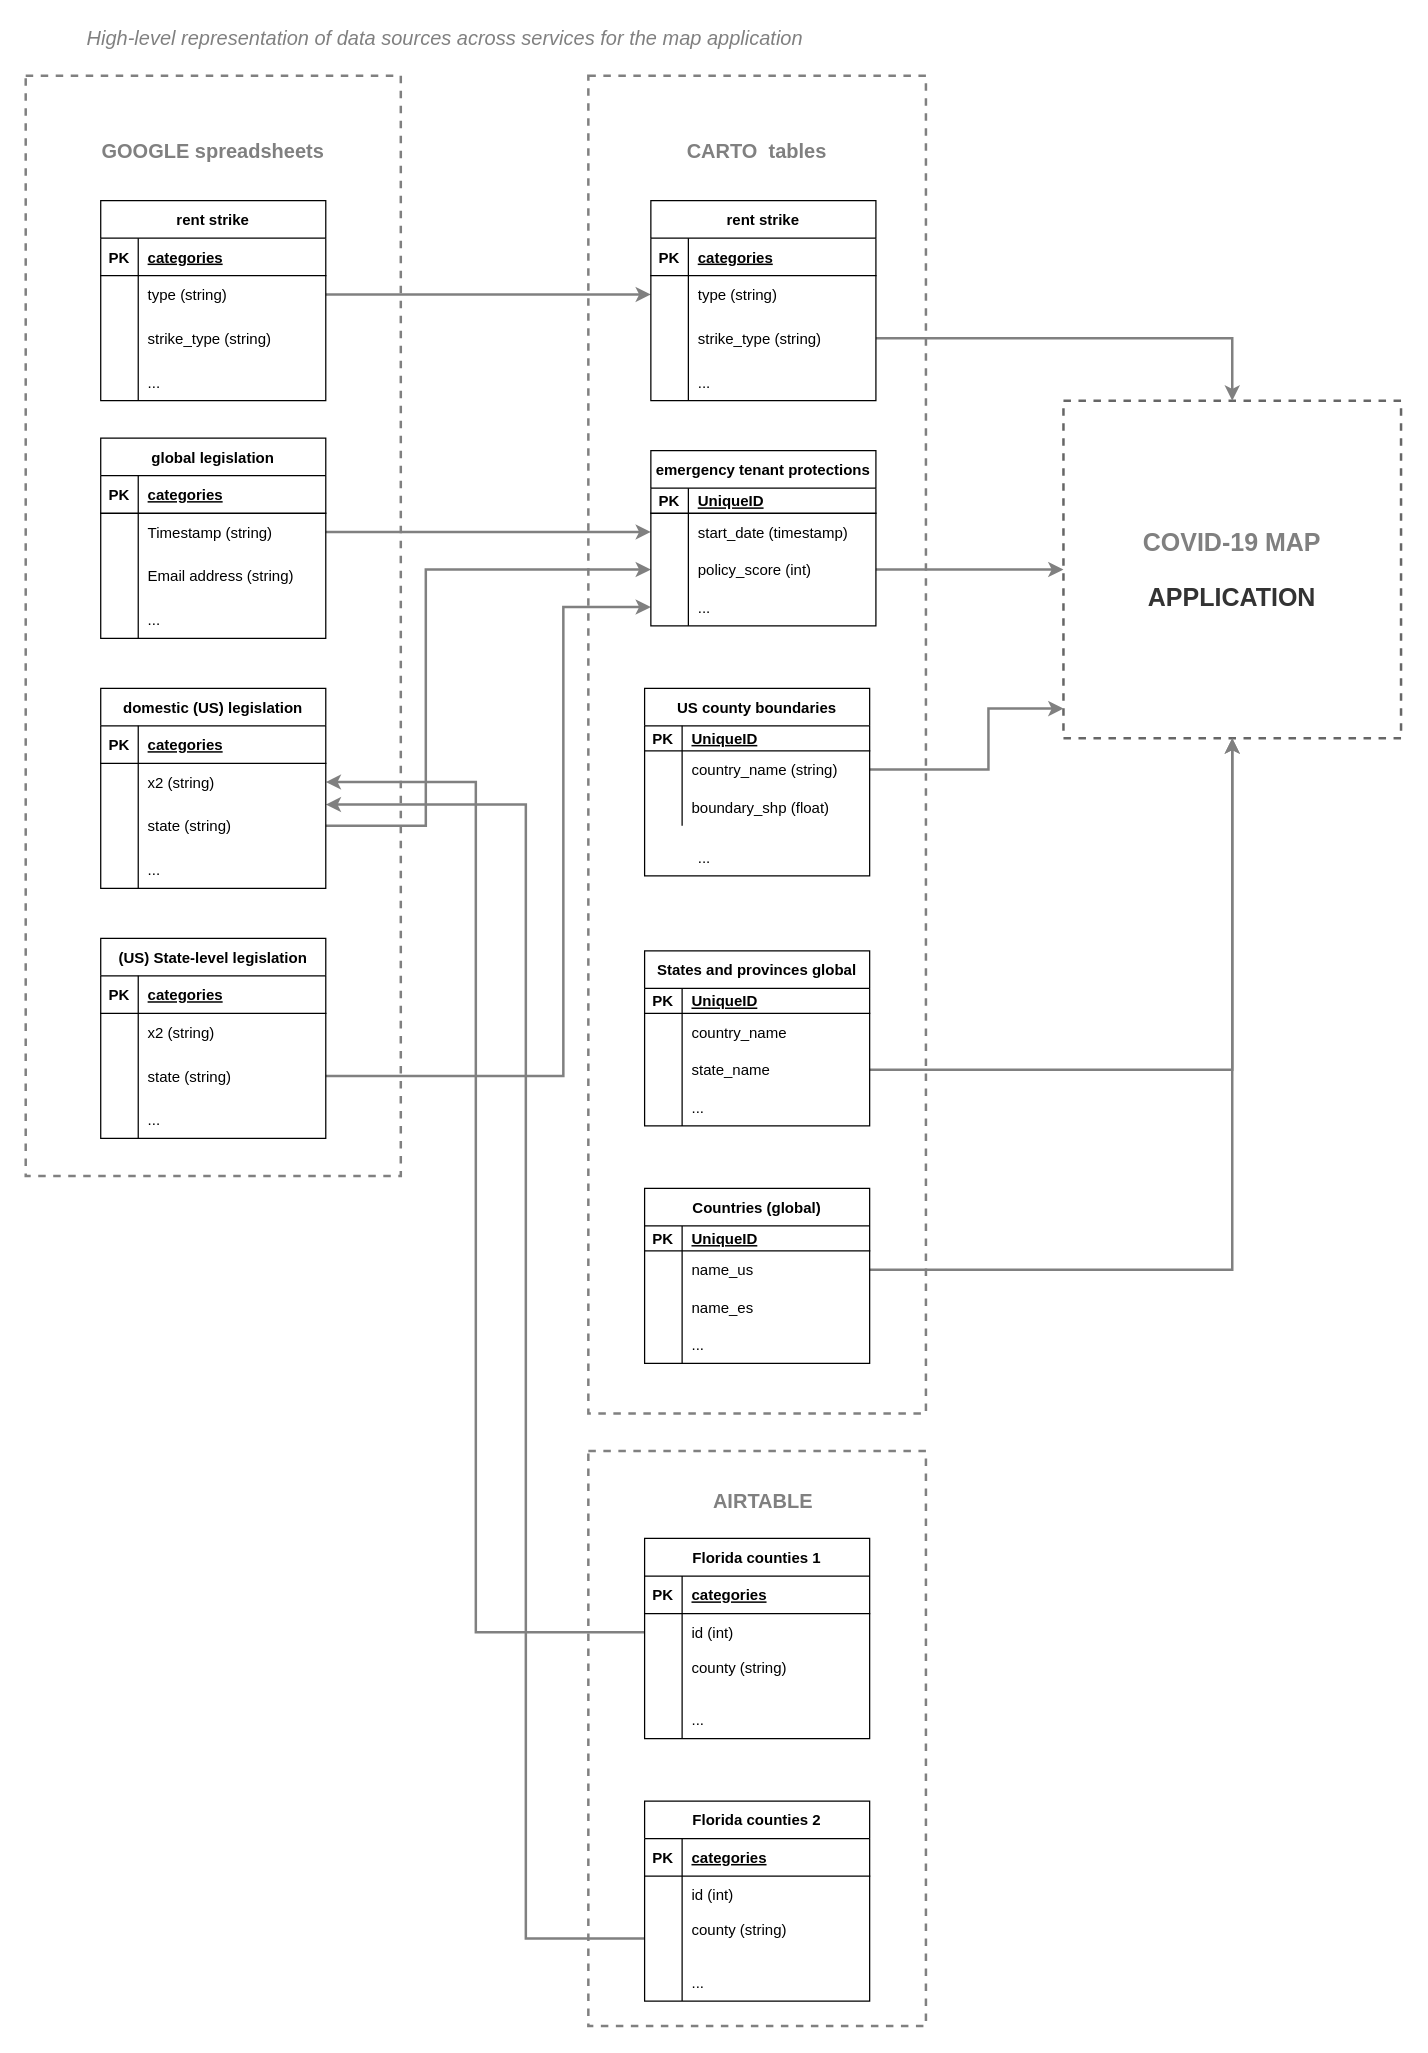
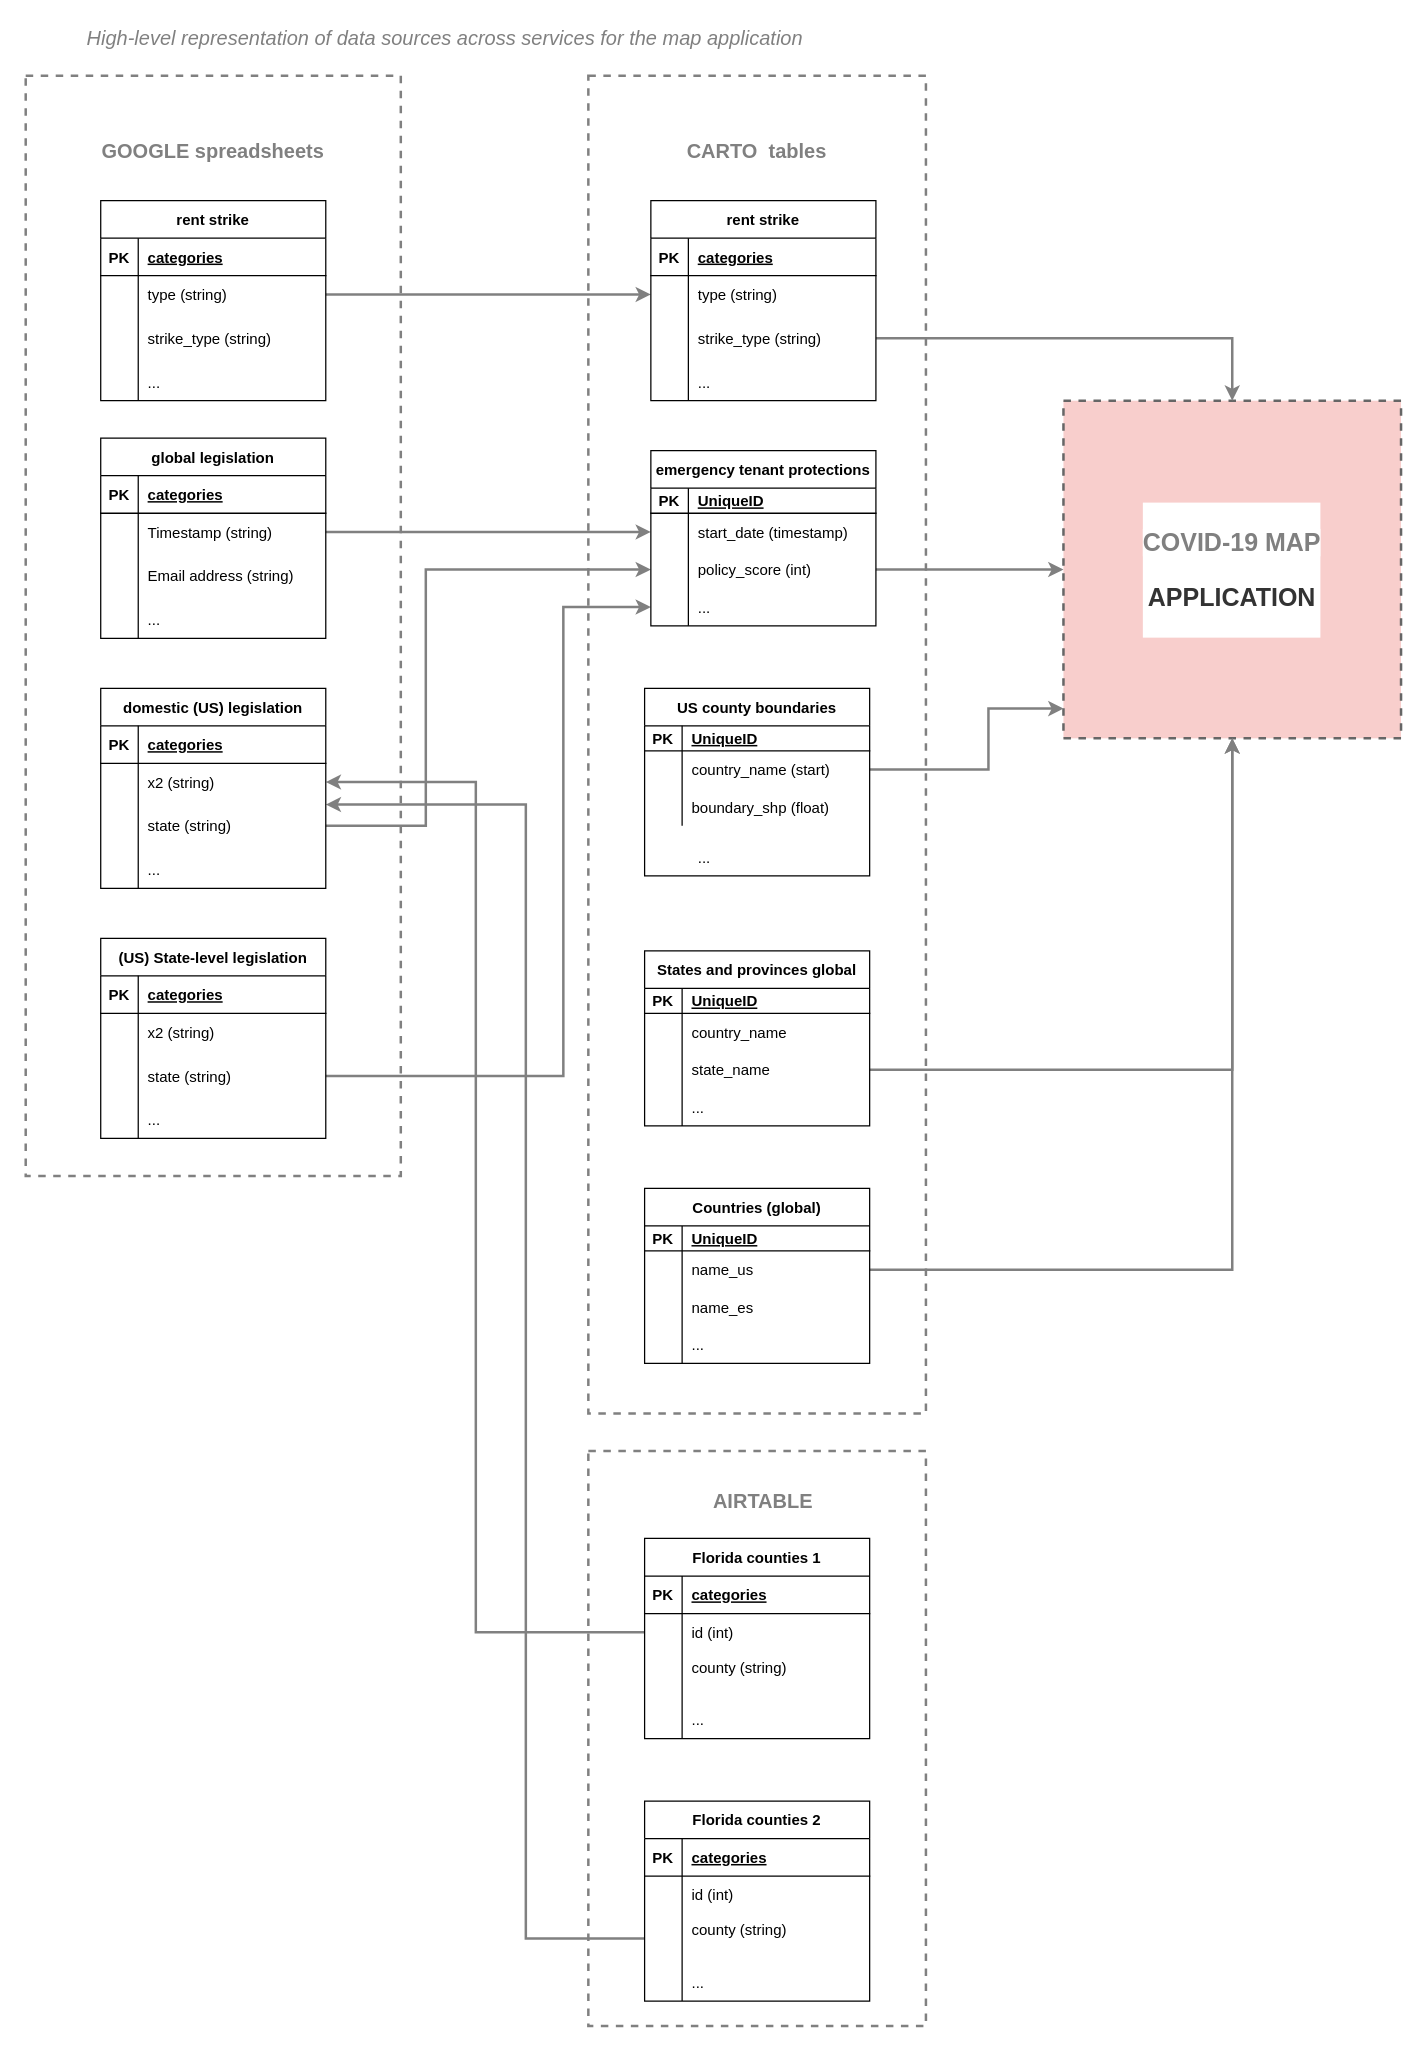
(1232, 569) -> (1232, 569)
(776, 770) -> (773, 770)
